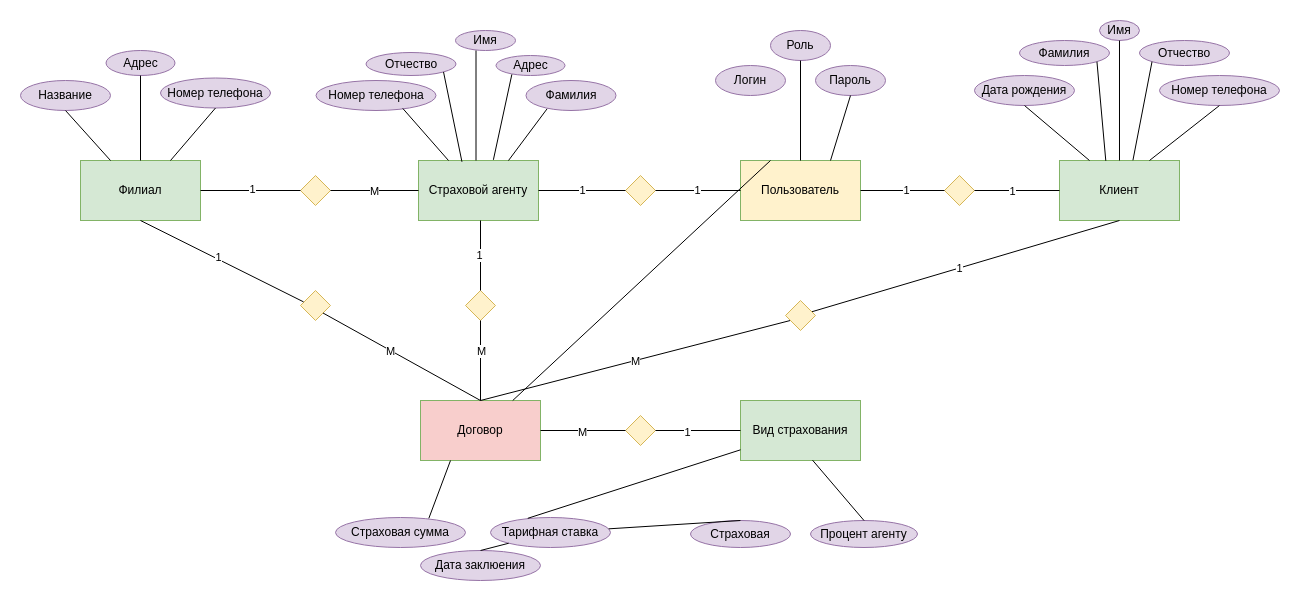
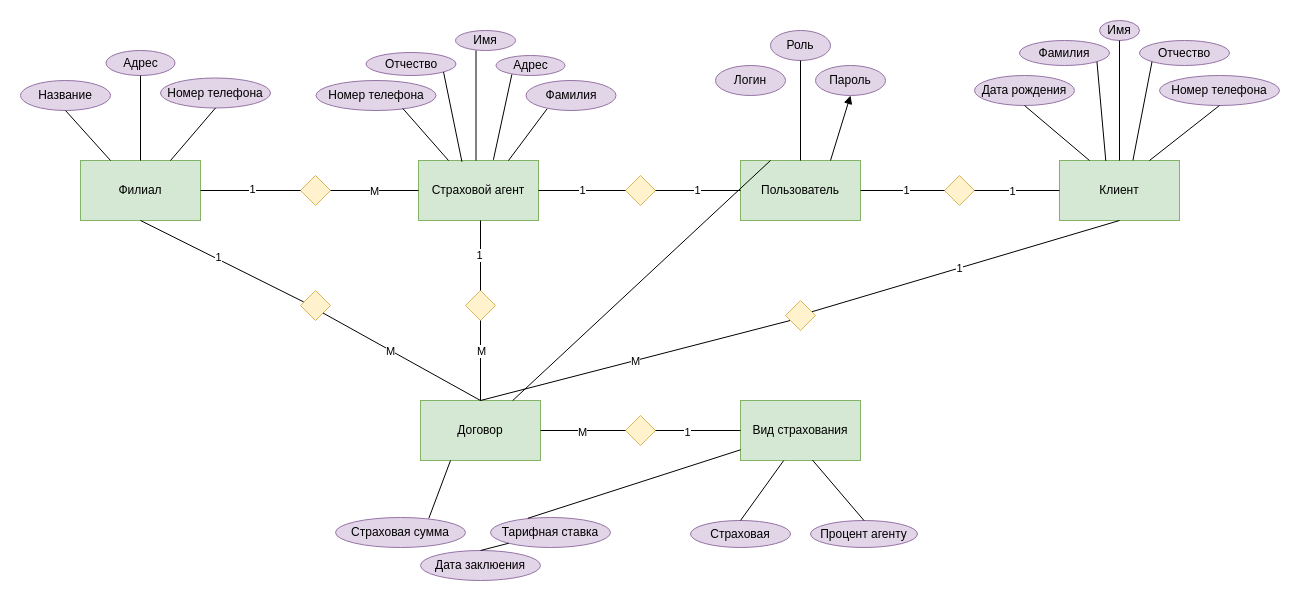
(849, 100) -> (848, 104)
(479, 191) -> (479, 191)
(801, 191) -> (801, 191)
(481, 431) -> (481, 431)
(675, 525) -> (762, 491)
